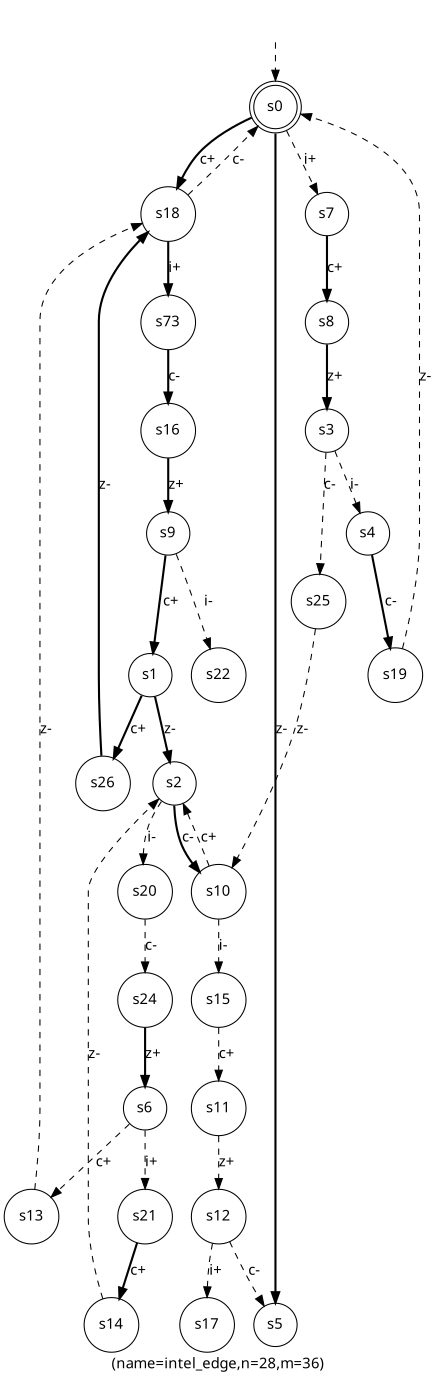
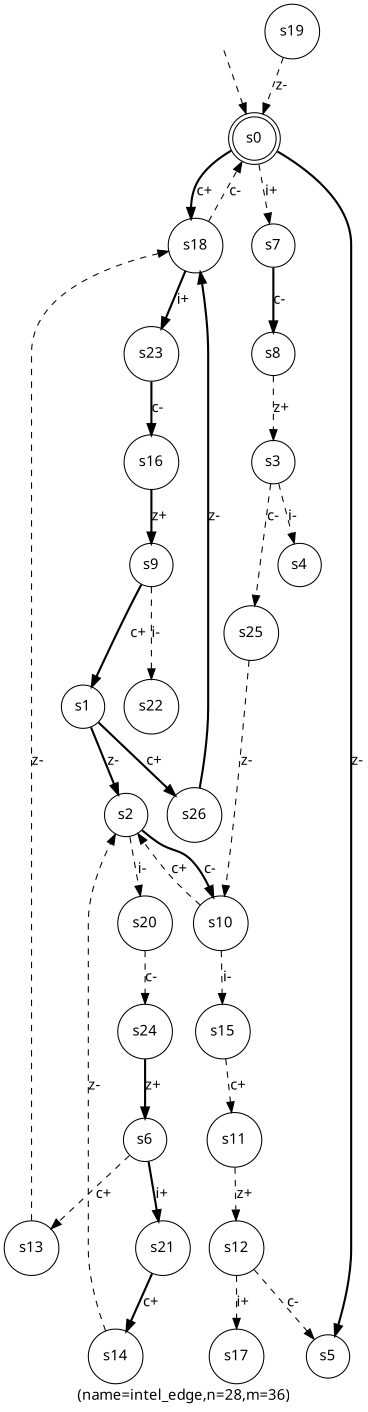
(335, 268) -> (280, 300)
(168, 322) -> (151, 354)
(327, 371) -> (273, 403)
(380, 596) -> none
(145, 1154) -> (153, 1186)
